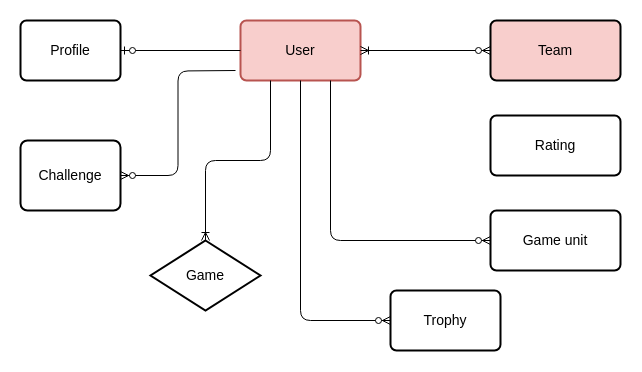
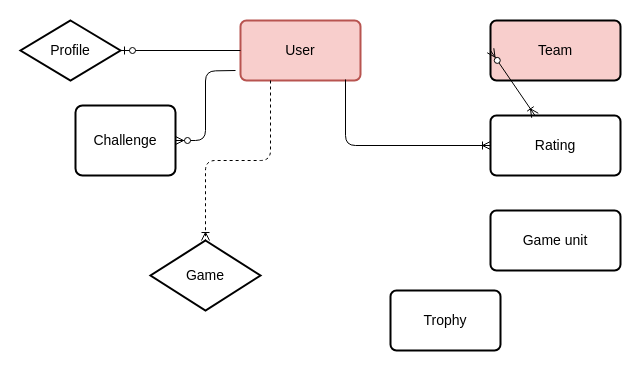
(71, 51) -> (71, 51)
(426, 51) -> (512, 82)
none -> (390, 146)
(238, 161) -> (238, 161)
(71, 176) -> (126, 141)
(333, 238) -> none
(301, 241) -> none
